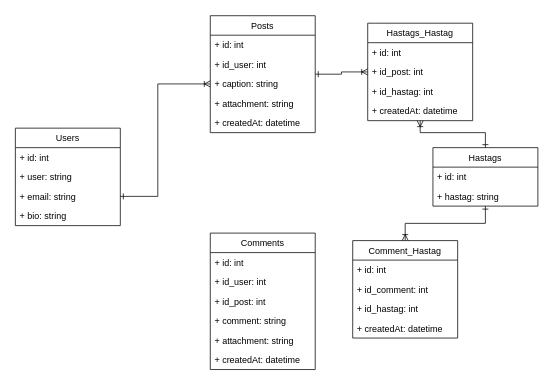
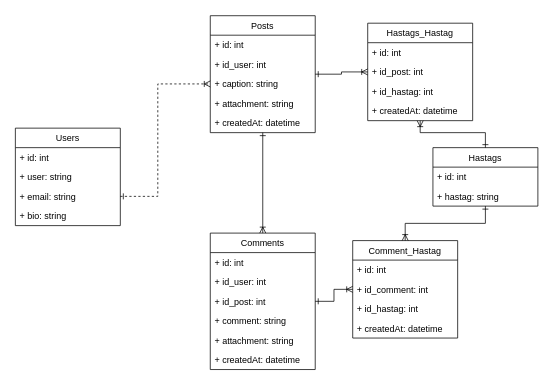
(158, 132) -> (158, 132)
none -> (263, 181)
none -> (334, 298)
